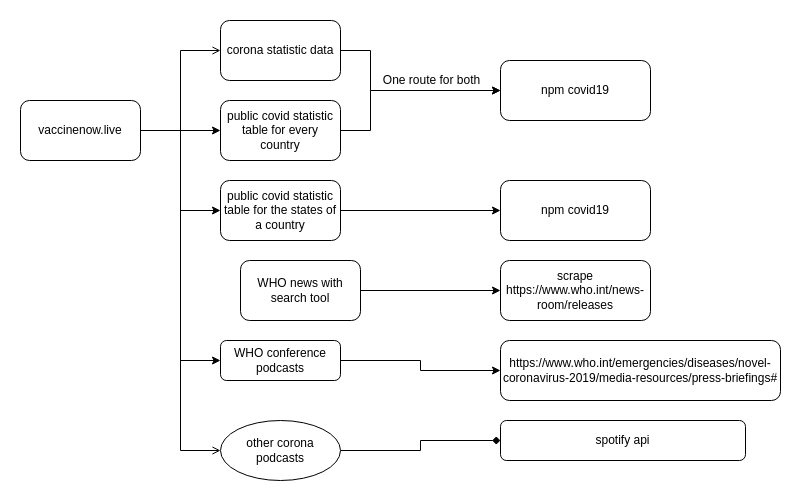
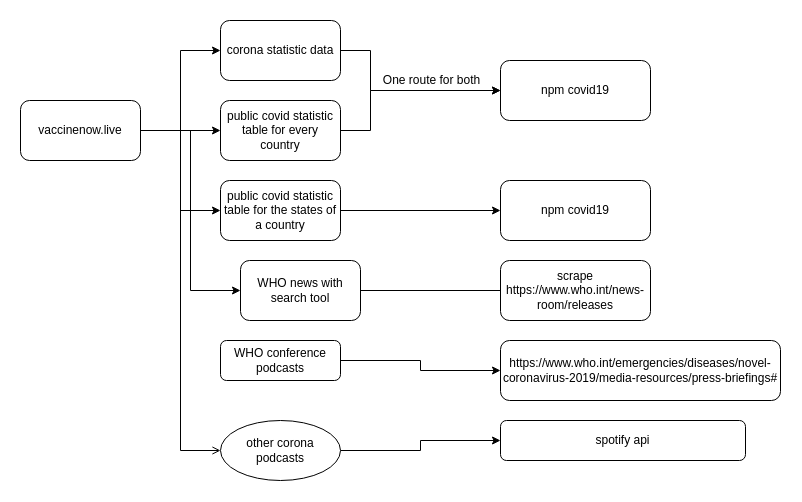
(214, 51) -> (212, 51)
none -> (191, 233)
(492, 291) -> (495, 291)
(198, 361) -> none
(492, 441) -> (492, 441)
